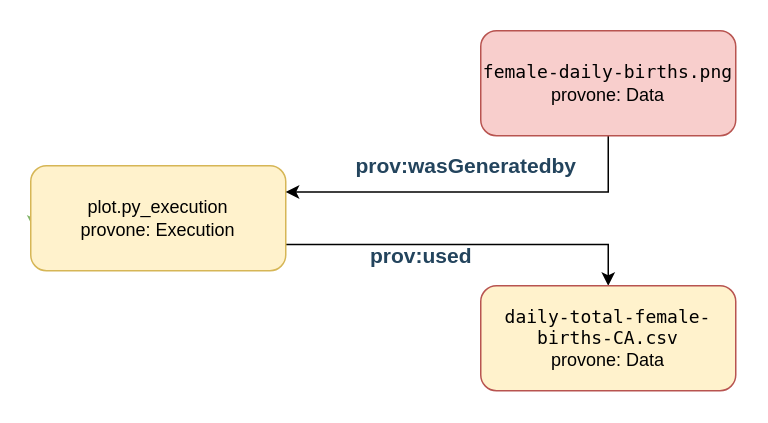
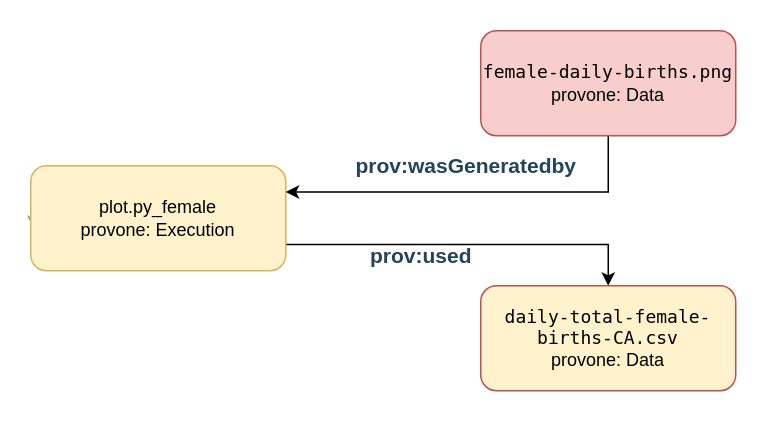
(158, 218) -> (158, 218)
